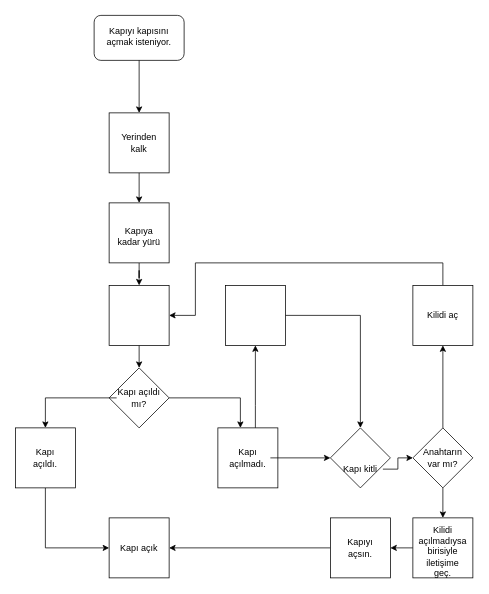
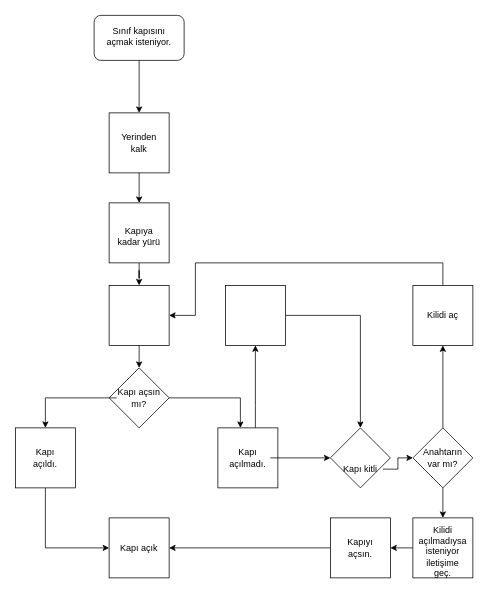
(139, 36) -> (139, 36)
(139, 398) -> (139, 398)
(443, 552) -> (443, 552)
